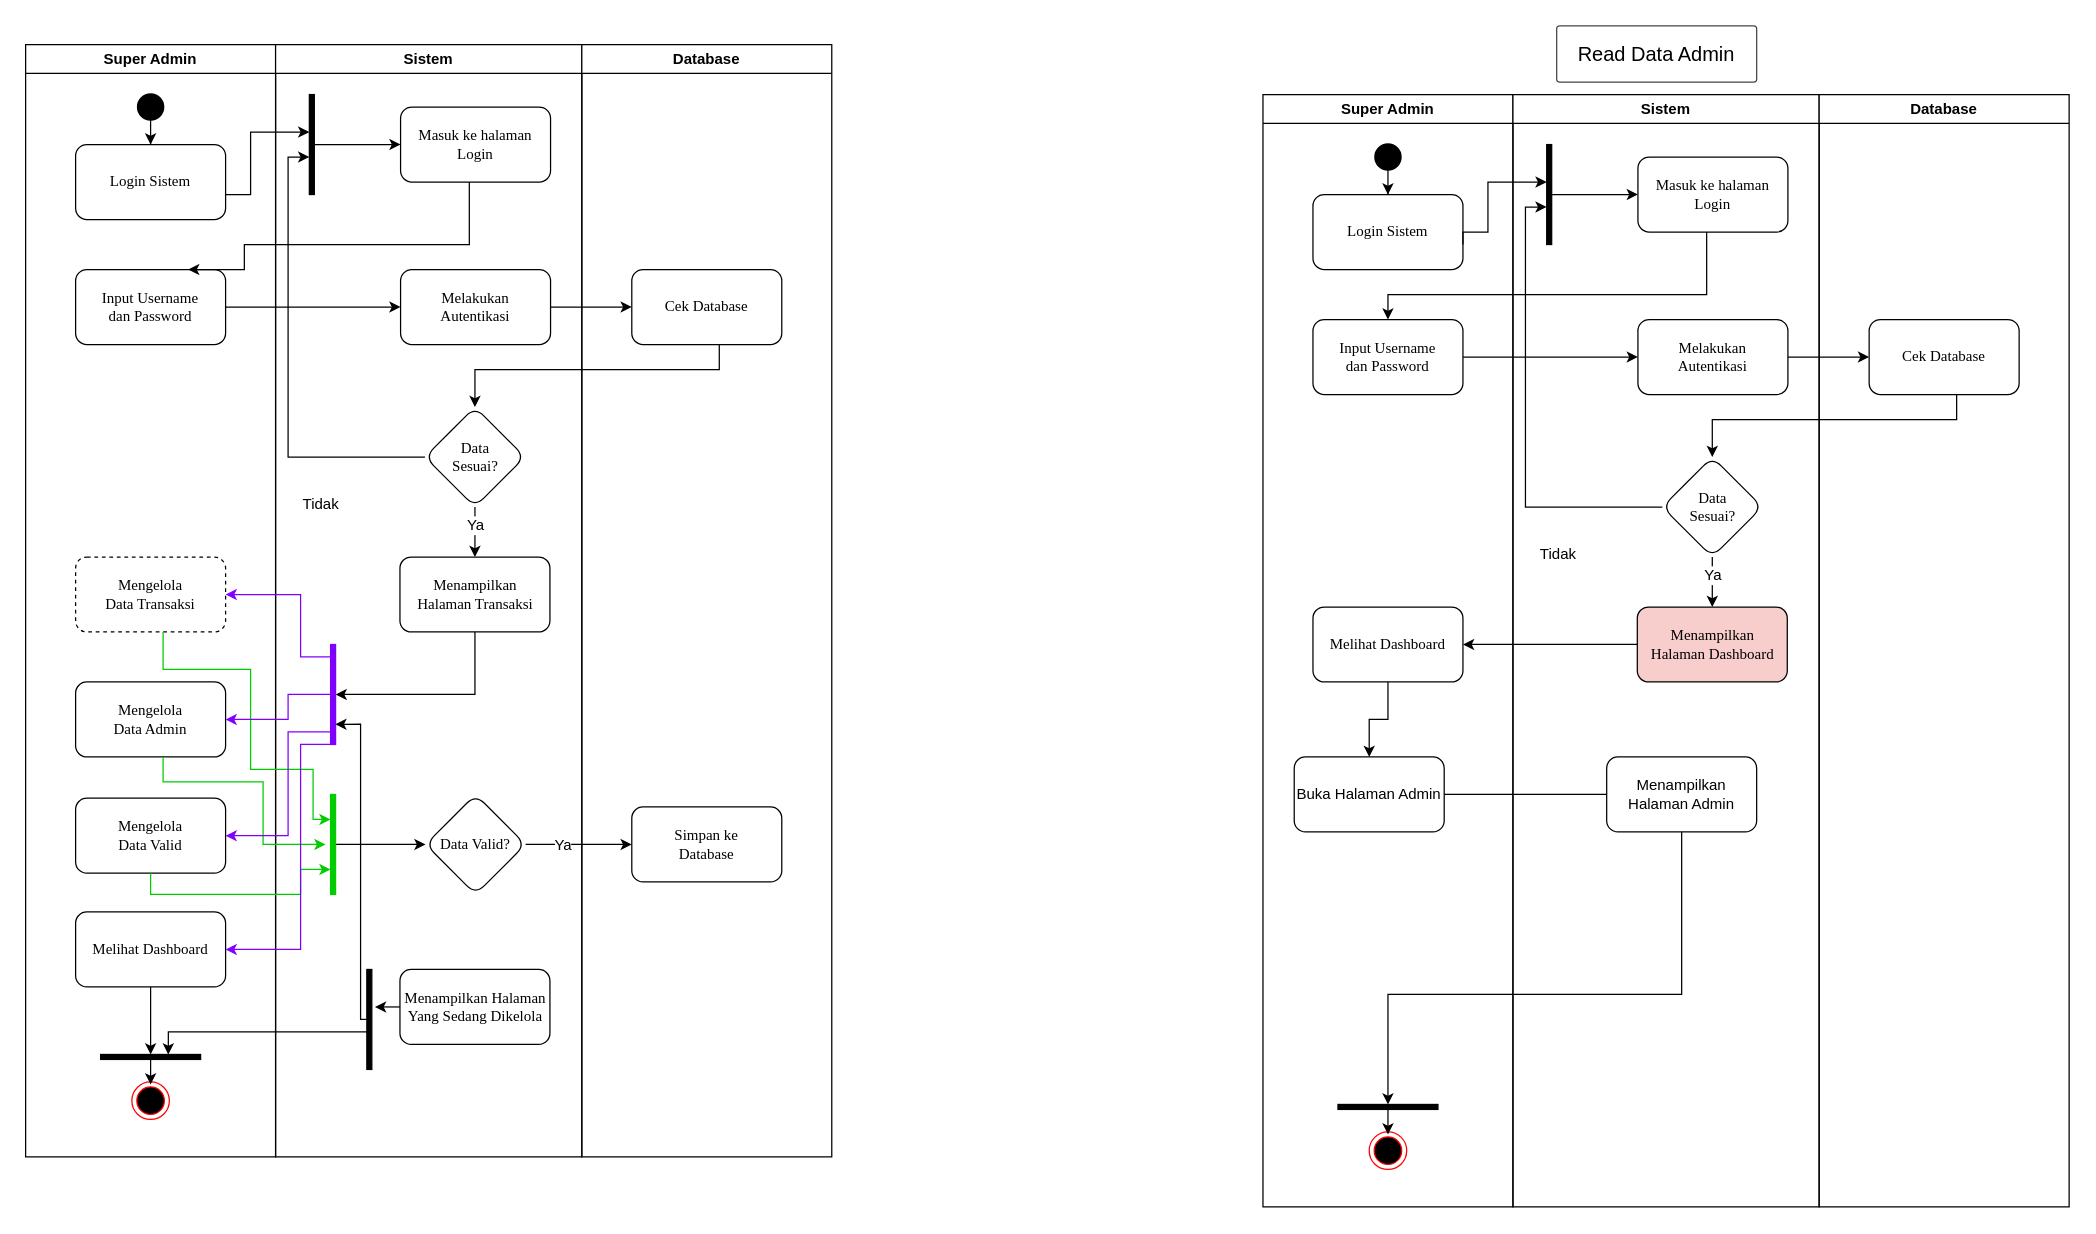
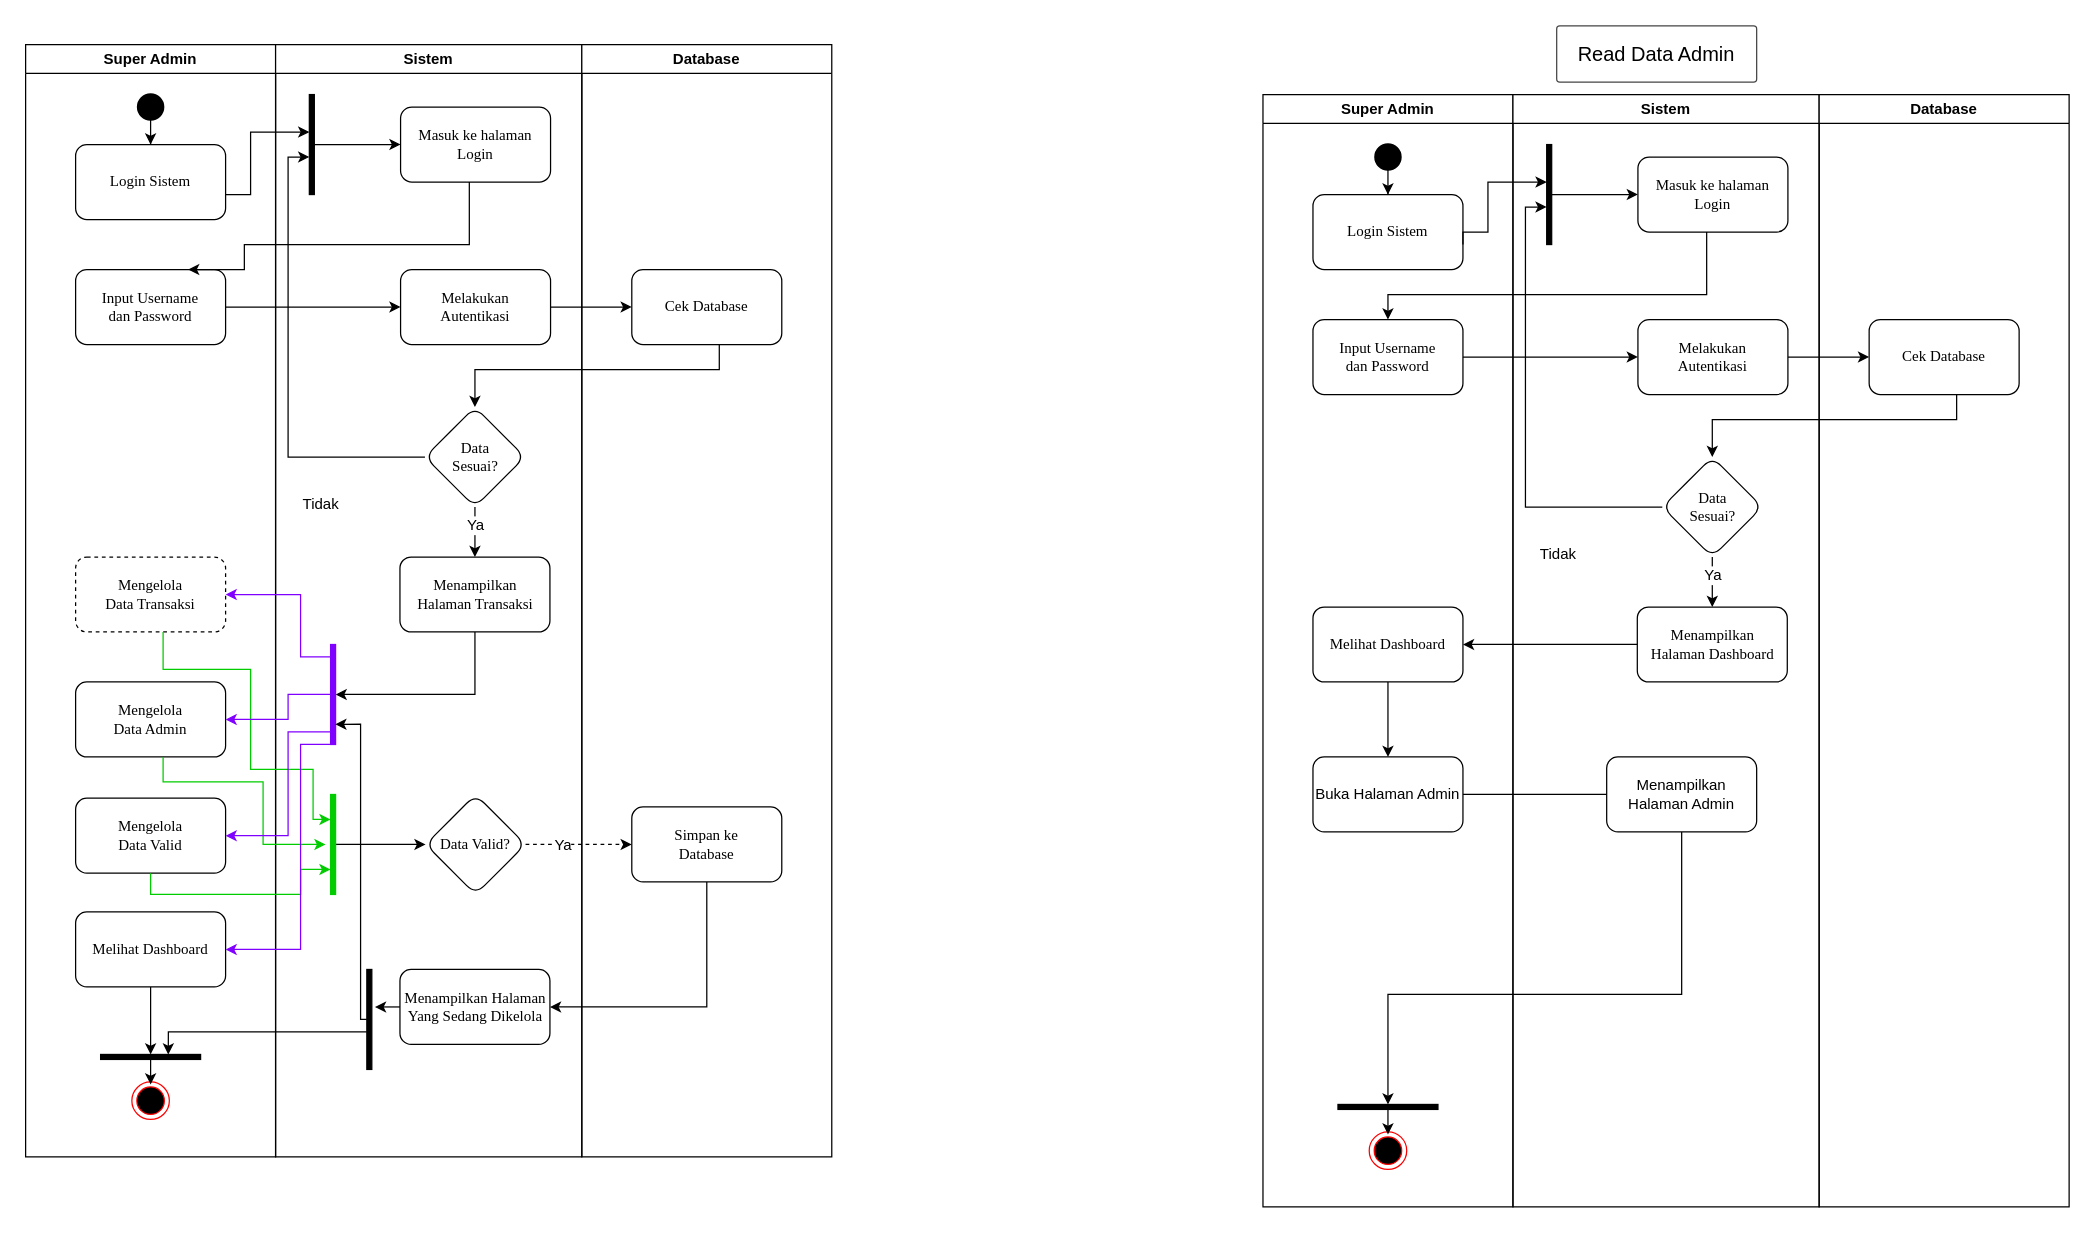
(1713, 644) -> (1713, 644)
(1369, 794) -> (1388, 794)
(597, 844) -> (597, 844)
none -> (696, 1007)
